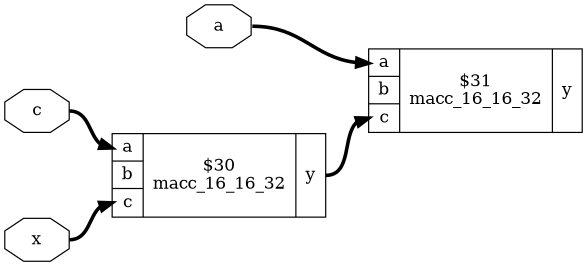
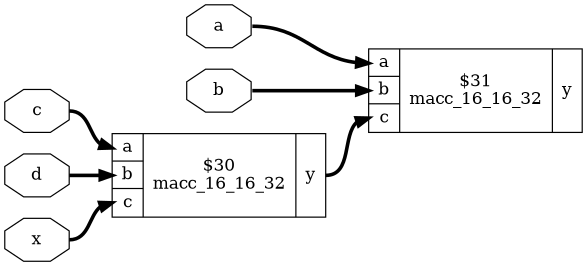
none -> (219, 91)
none -> (37, 175)
